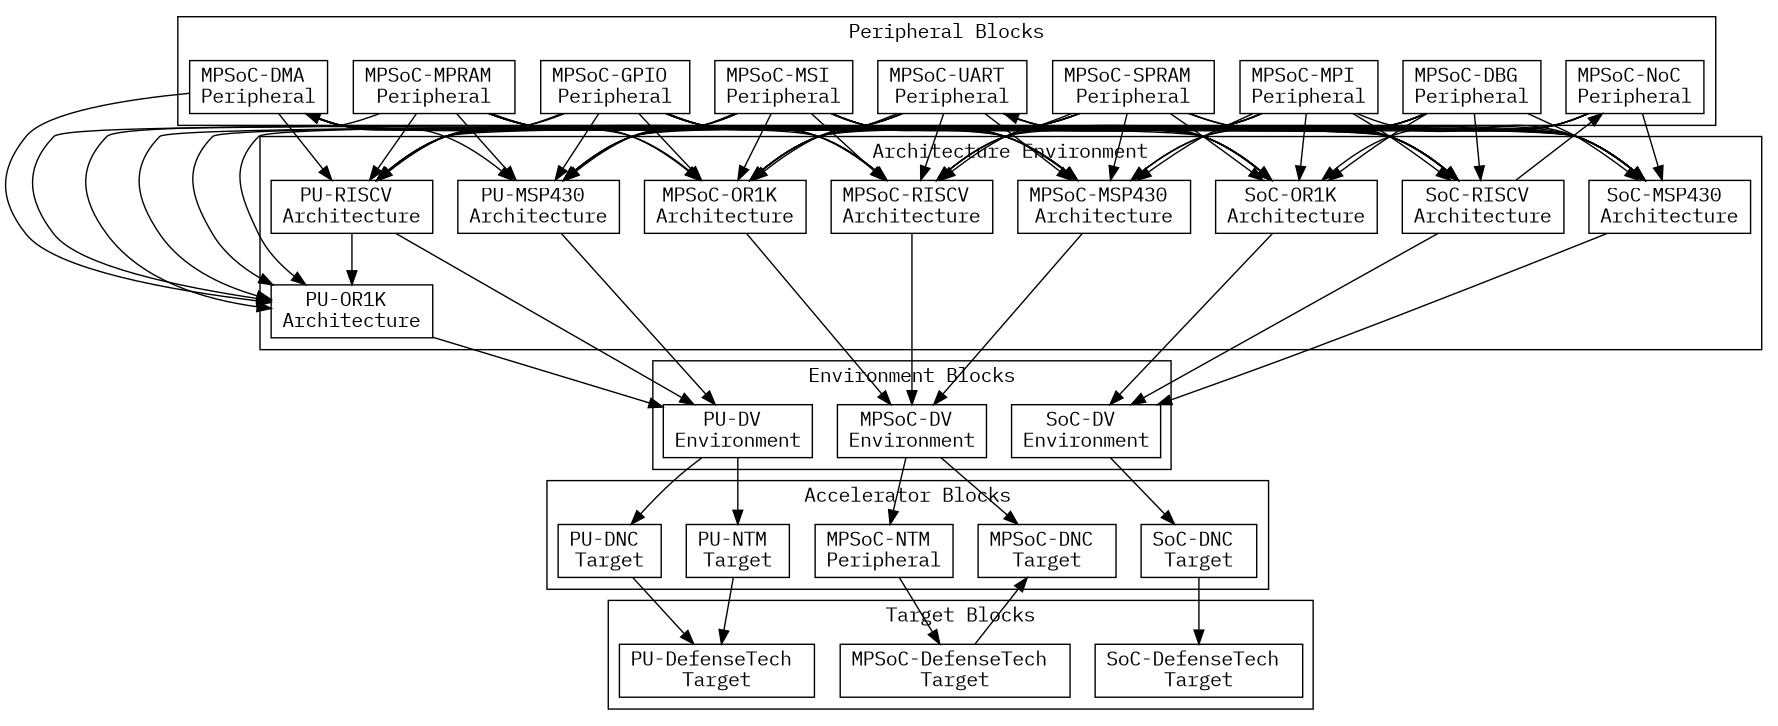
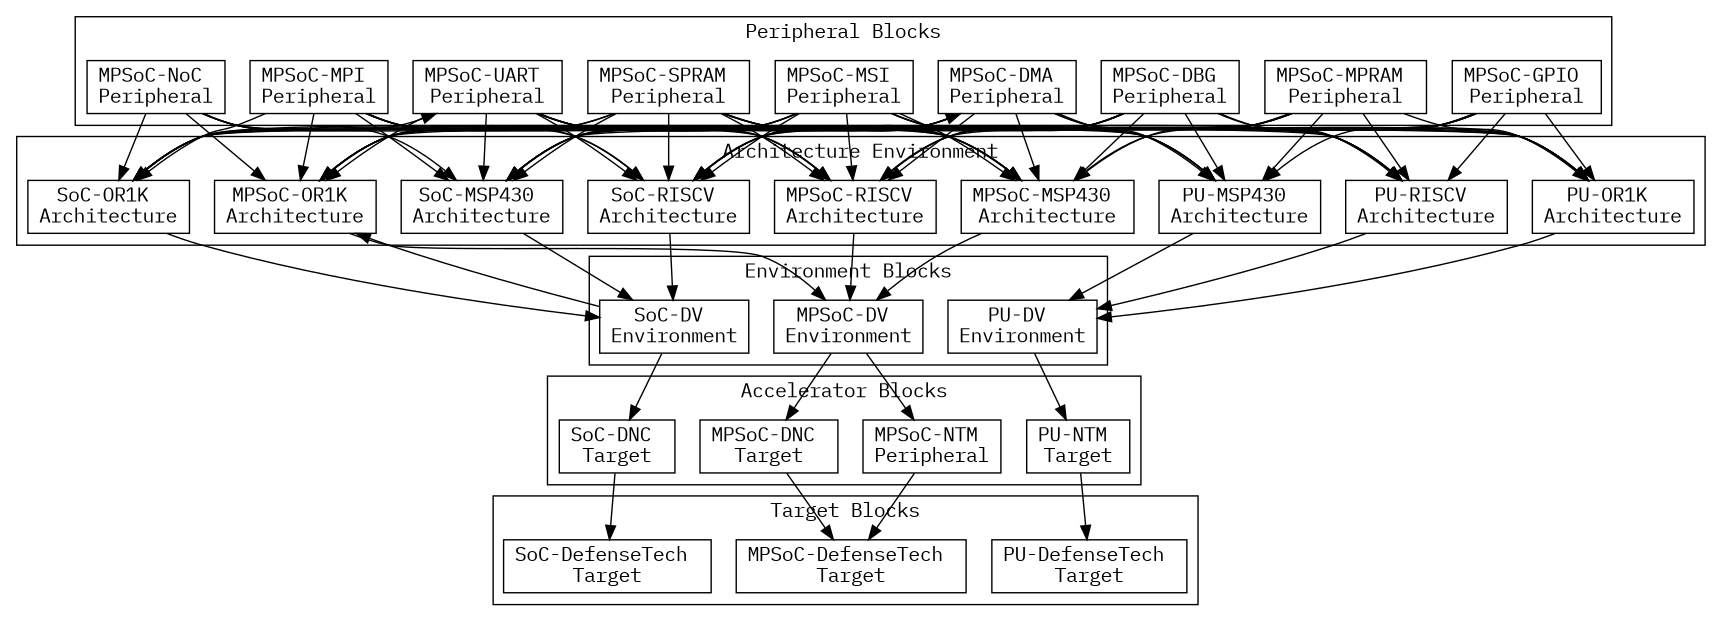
(968, 128) -> none
(594, 129) -> (484, 275)
(1554, 151) -> (422, 128)
(352, 252) -> (1402, 128)
(610, 551) -> none
(997, 616) -> (809, 505)
